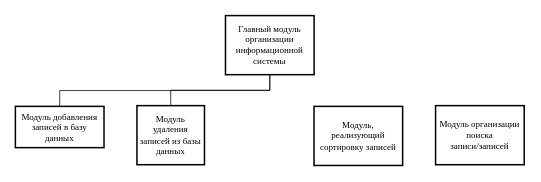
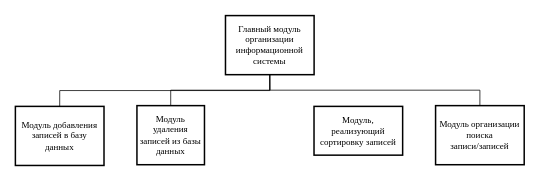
none -> (383, 90)
(60, 127) -> (60, 136)
(358, 136) -> (358, 131)
